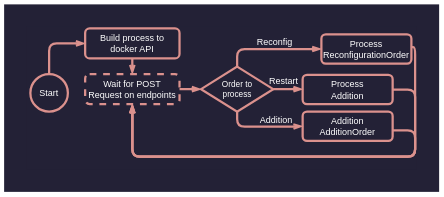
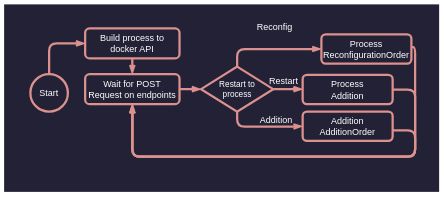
(275, 42) -> (275, 27)
(132, 89) -> (132, 89)
(237, 89) -> (237, 89)
